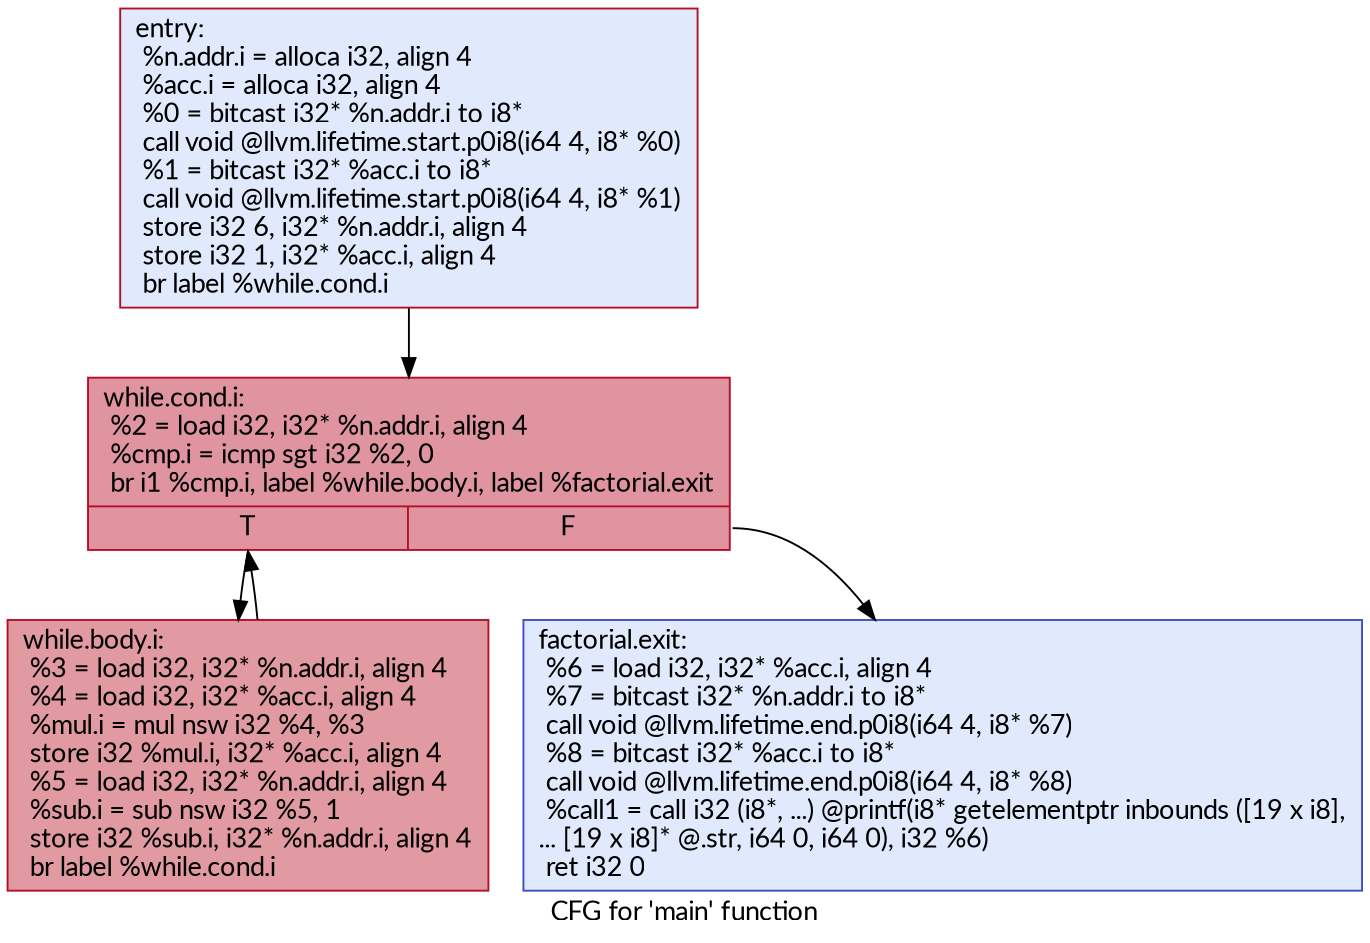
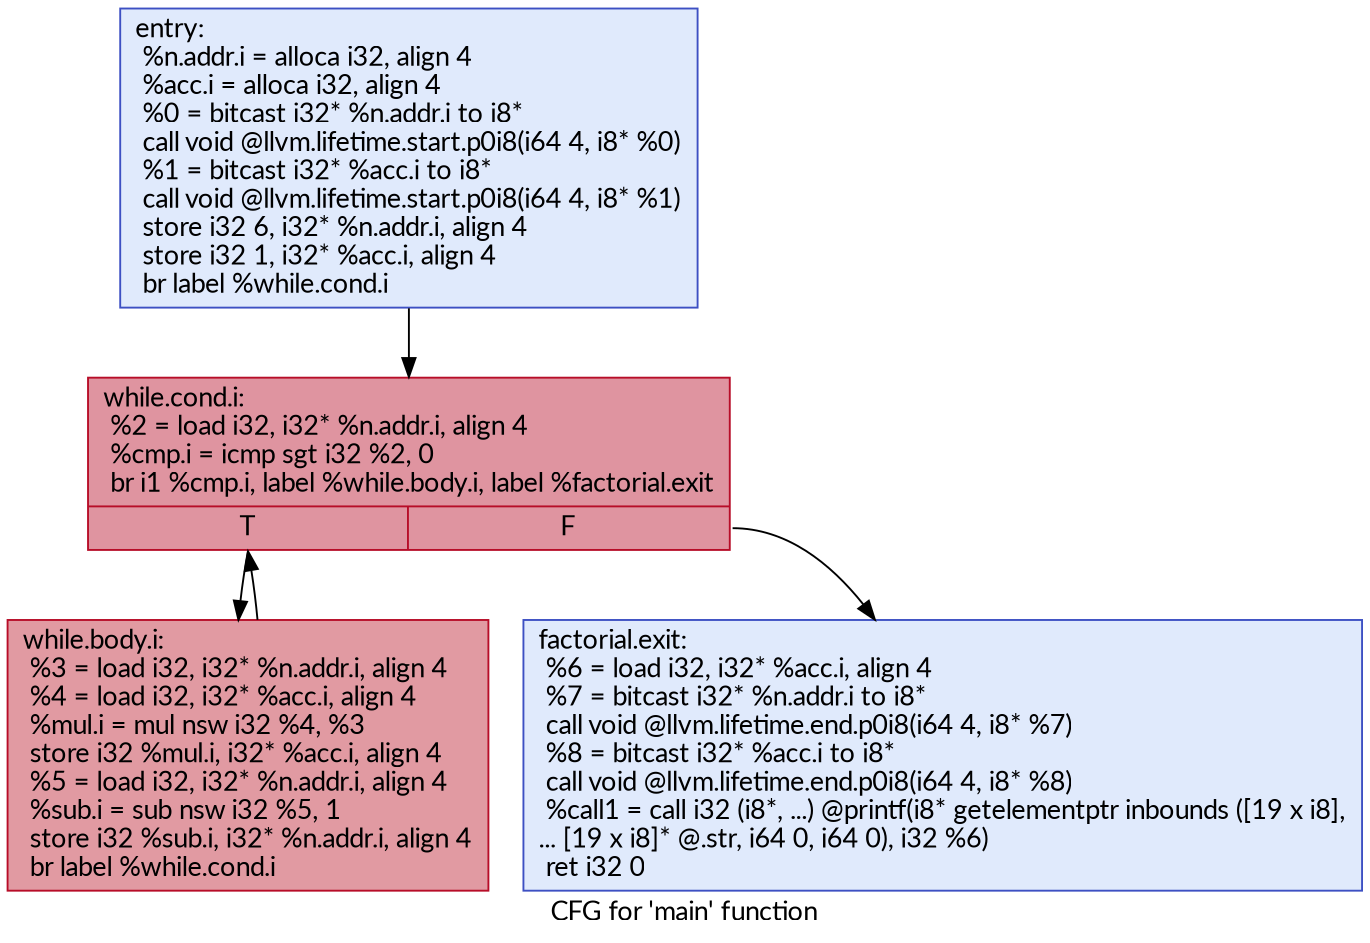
(409, 158) -> (409, 158)
